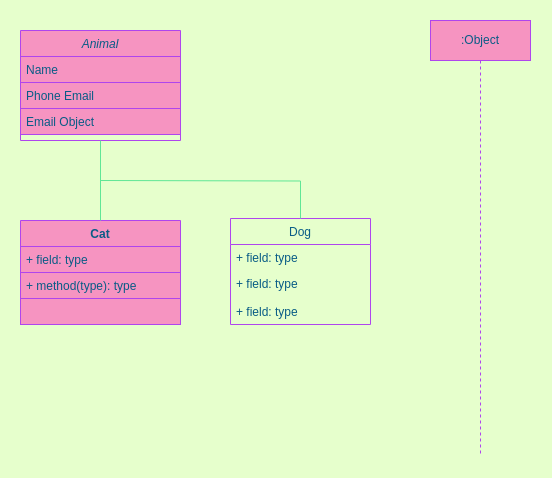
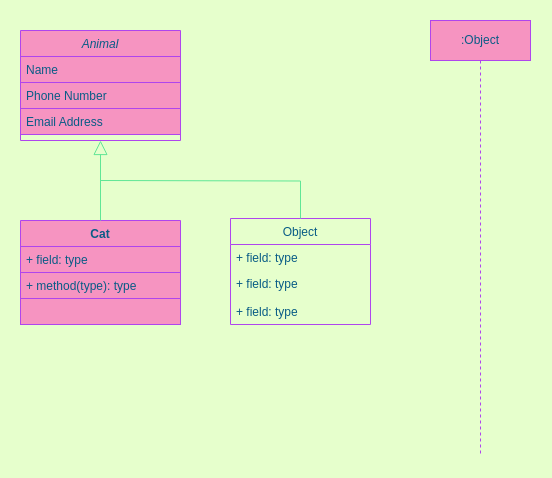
(58, 96) -> (65, 96)
(62, 122) -> (65, 122)
(101, 150) -> (101, 156)
(300, 232) -> (300, 232)
